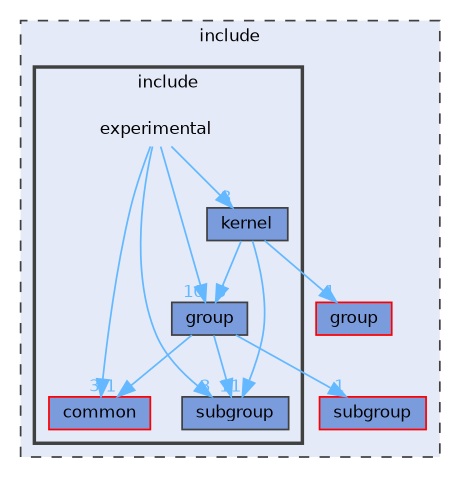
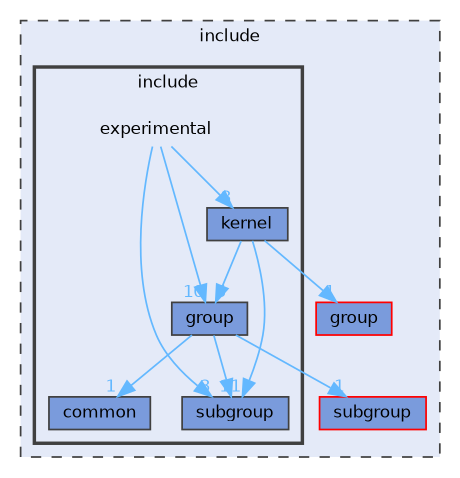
(119, 261) -> none
(100, 413) -> (100, 413)
